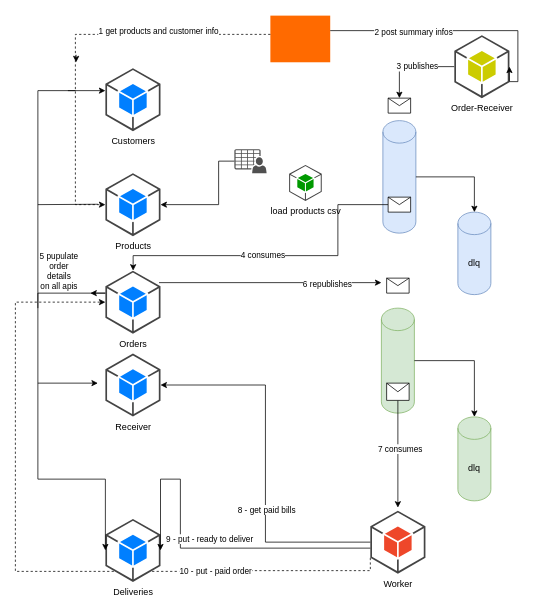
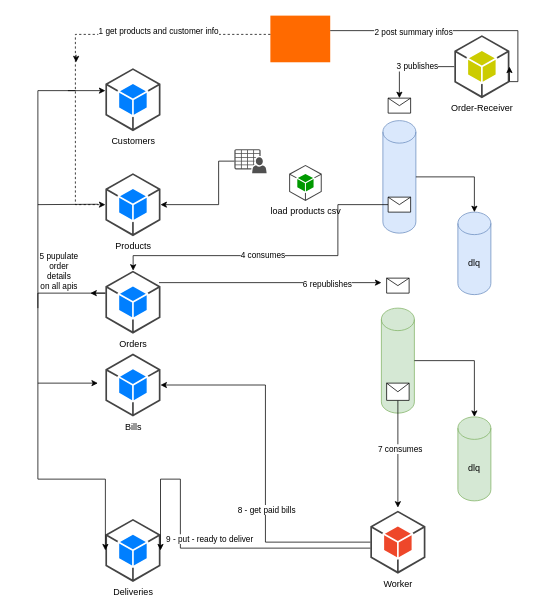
(134, 427) -> (134, 427)
(15, 485) -> none
